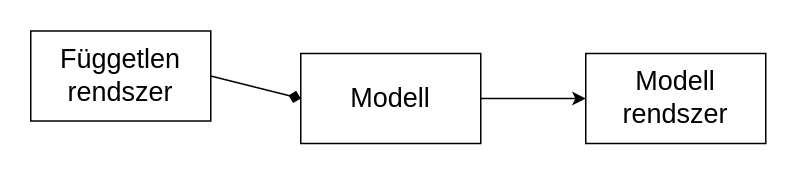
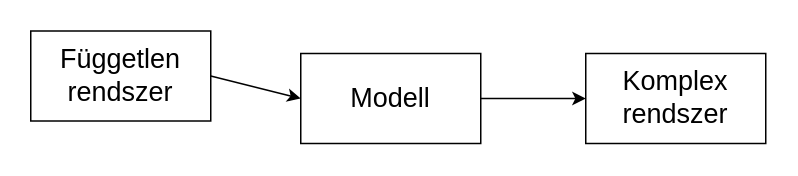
(289, 95) -> (290, 95)
(676, 98) -> (676, 98)
